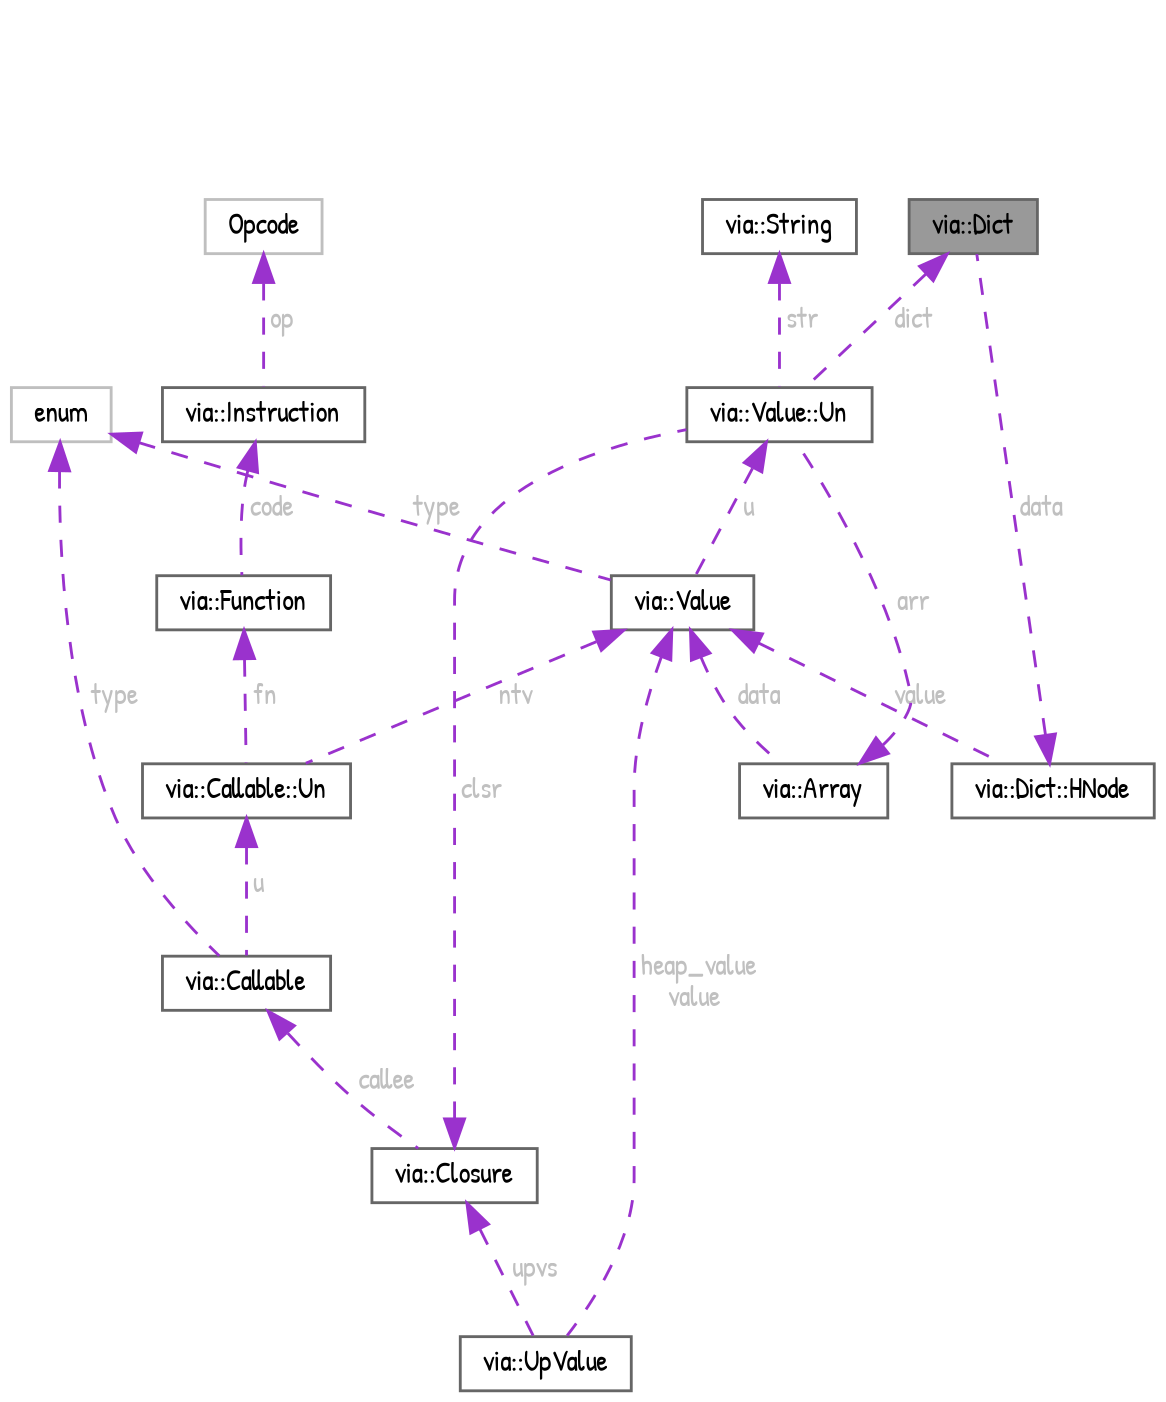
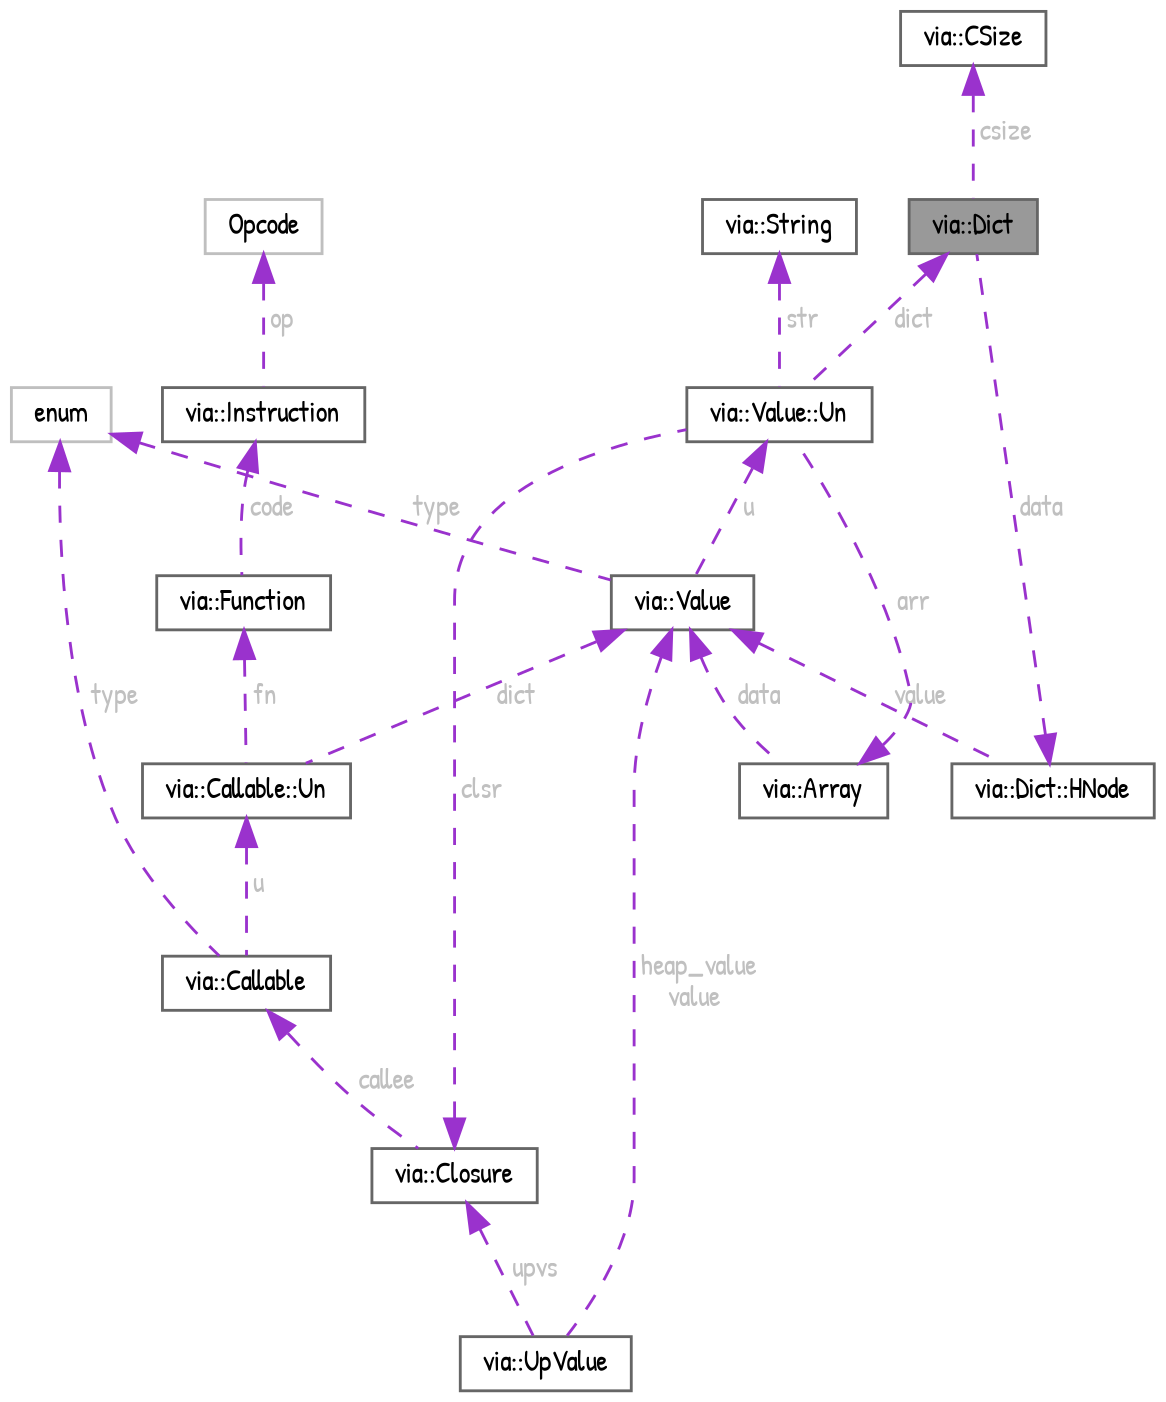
none -> (973, 38)
(513, 697) -> (513, 697)
